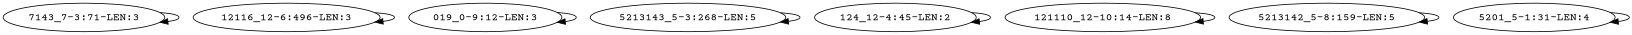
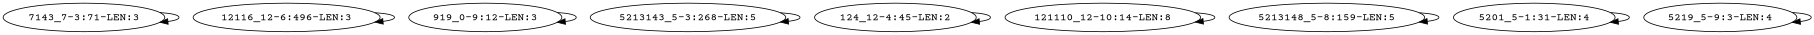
(485, 17) -> (485, 17)
(1327, 17) -> (1327, 17)
none -> (1720, 17)
